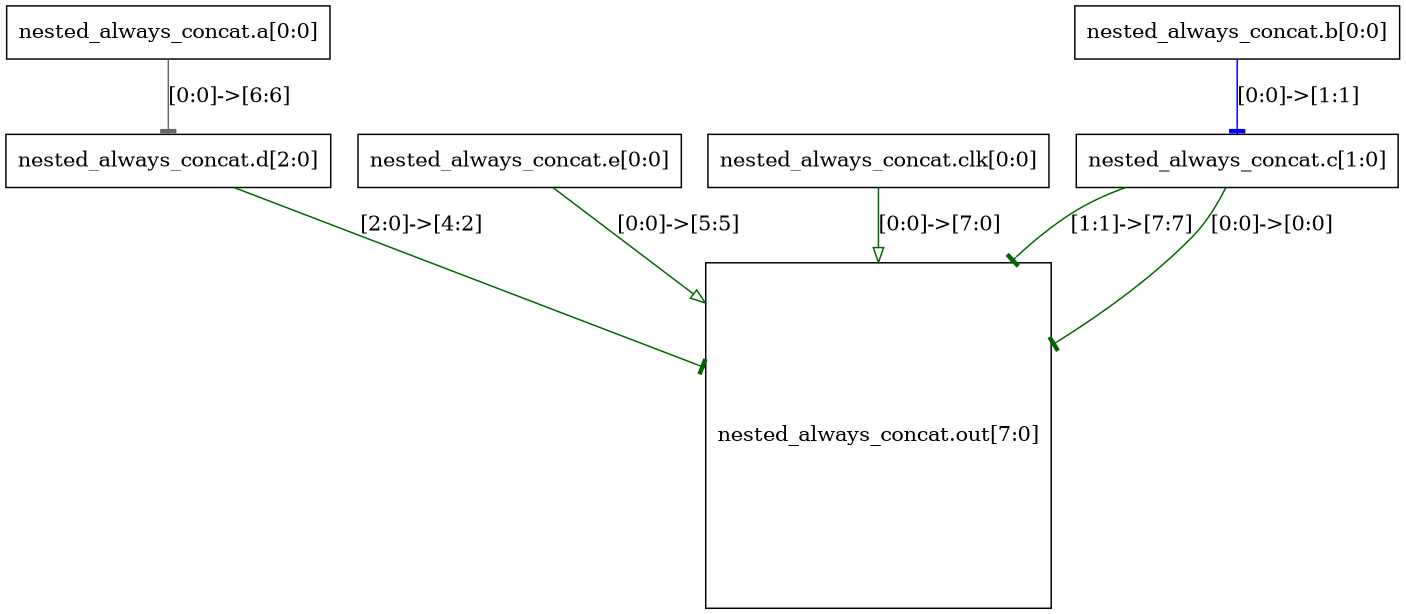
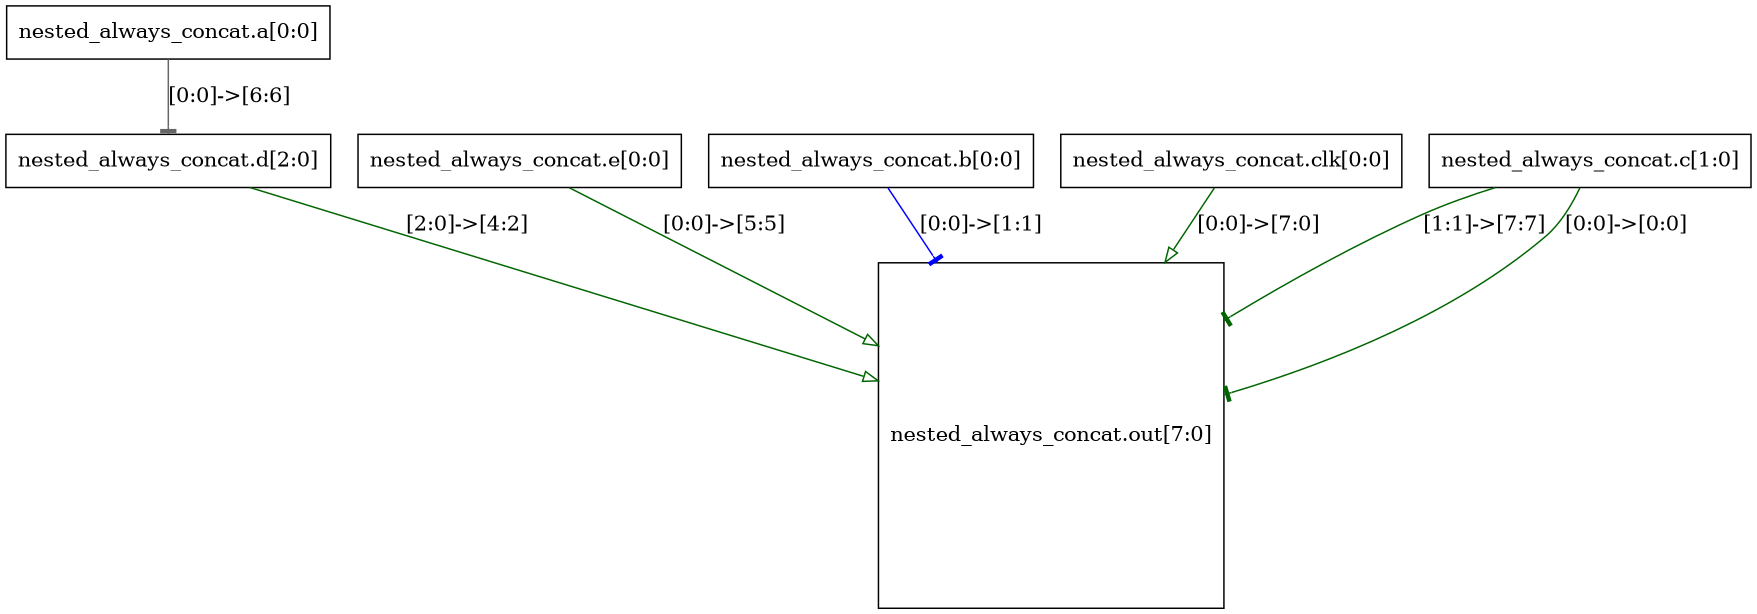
(1237, 93) -> (910, 222)
(466, 276) -> (557, 282)
